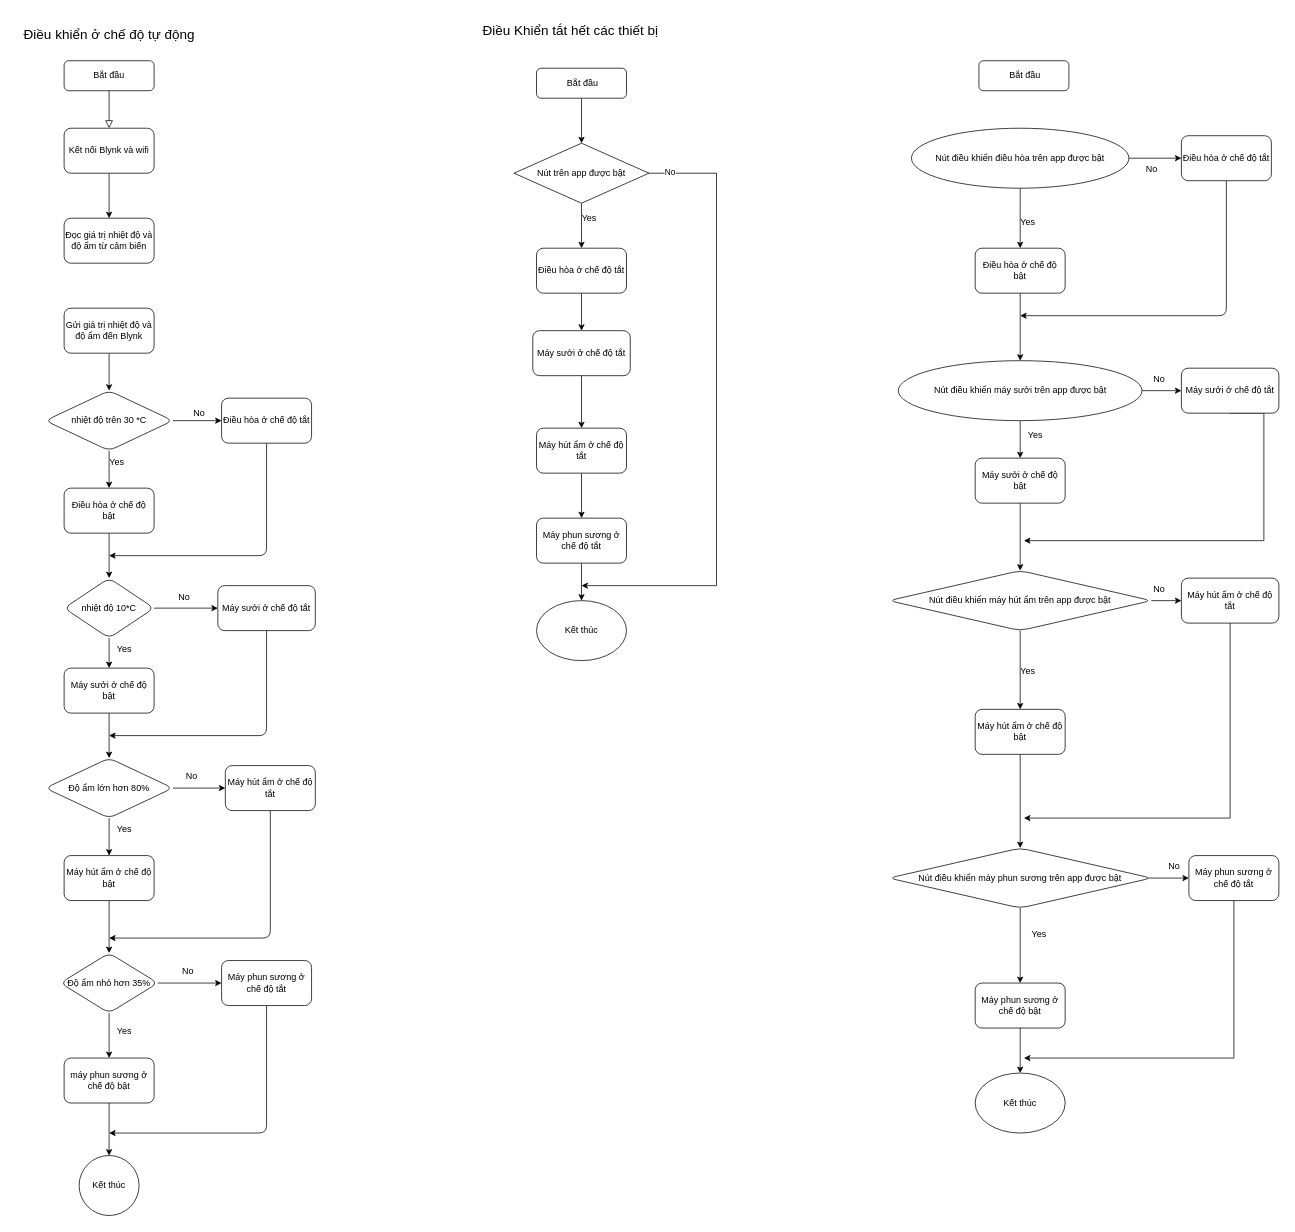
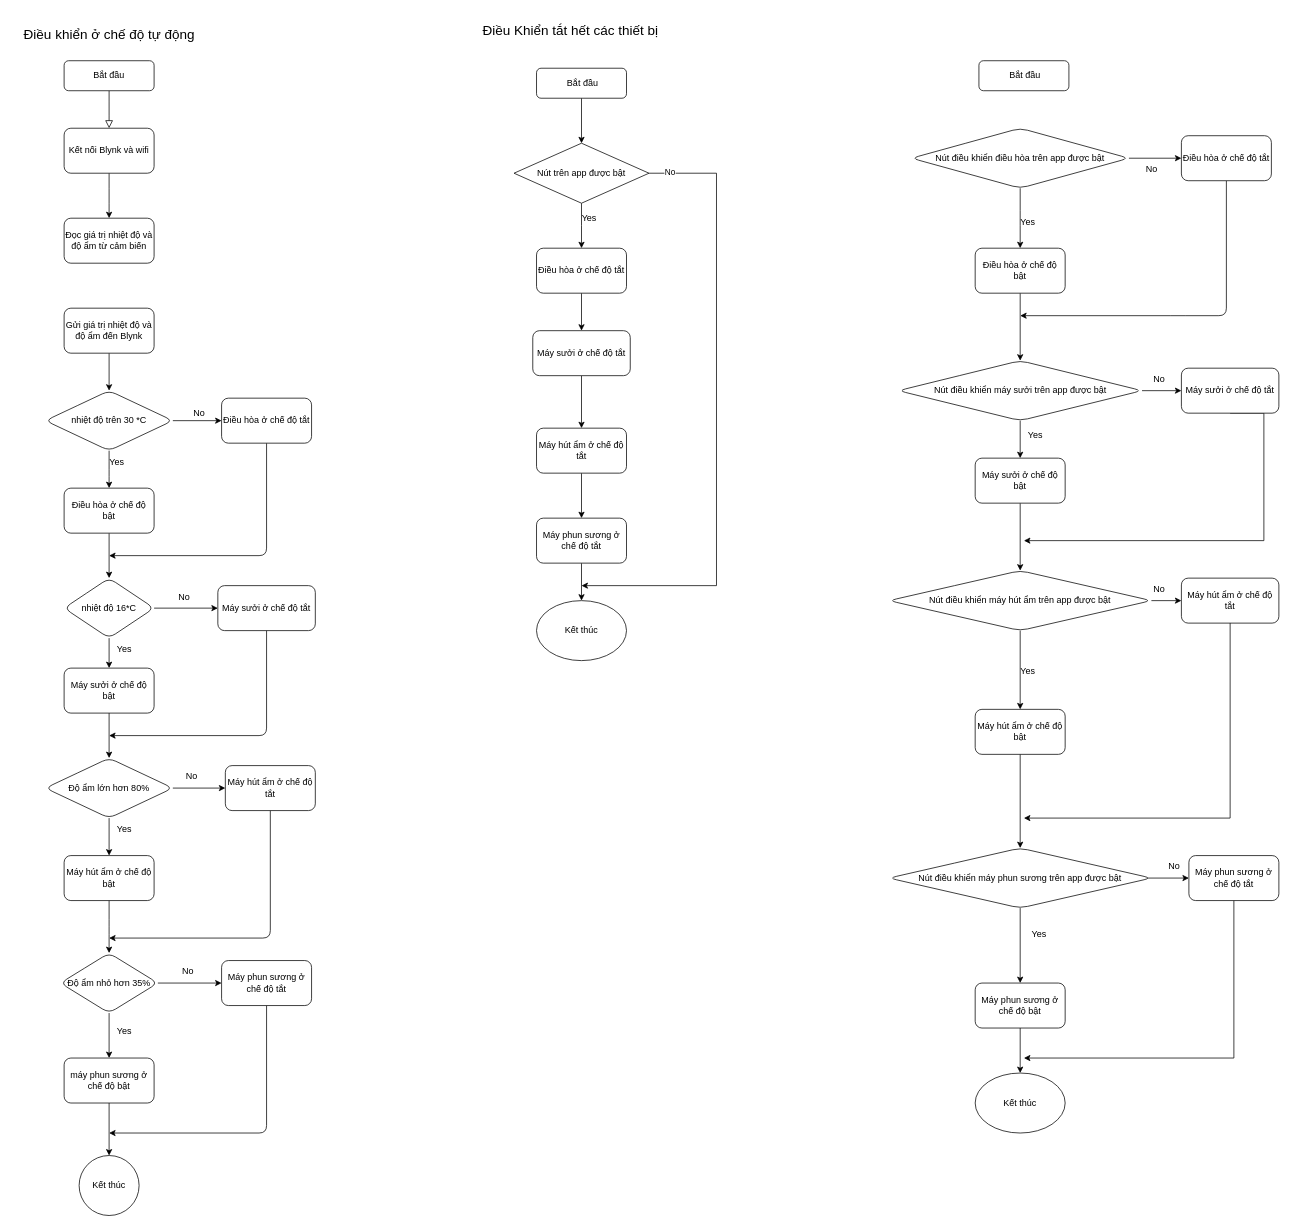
(1020, 158) -> (1020, 158)
(1020, 390) -> (1020, 390)
(109, 608) -> (109, 608)
